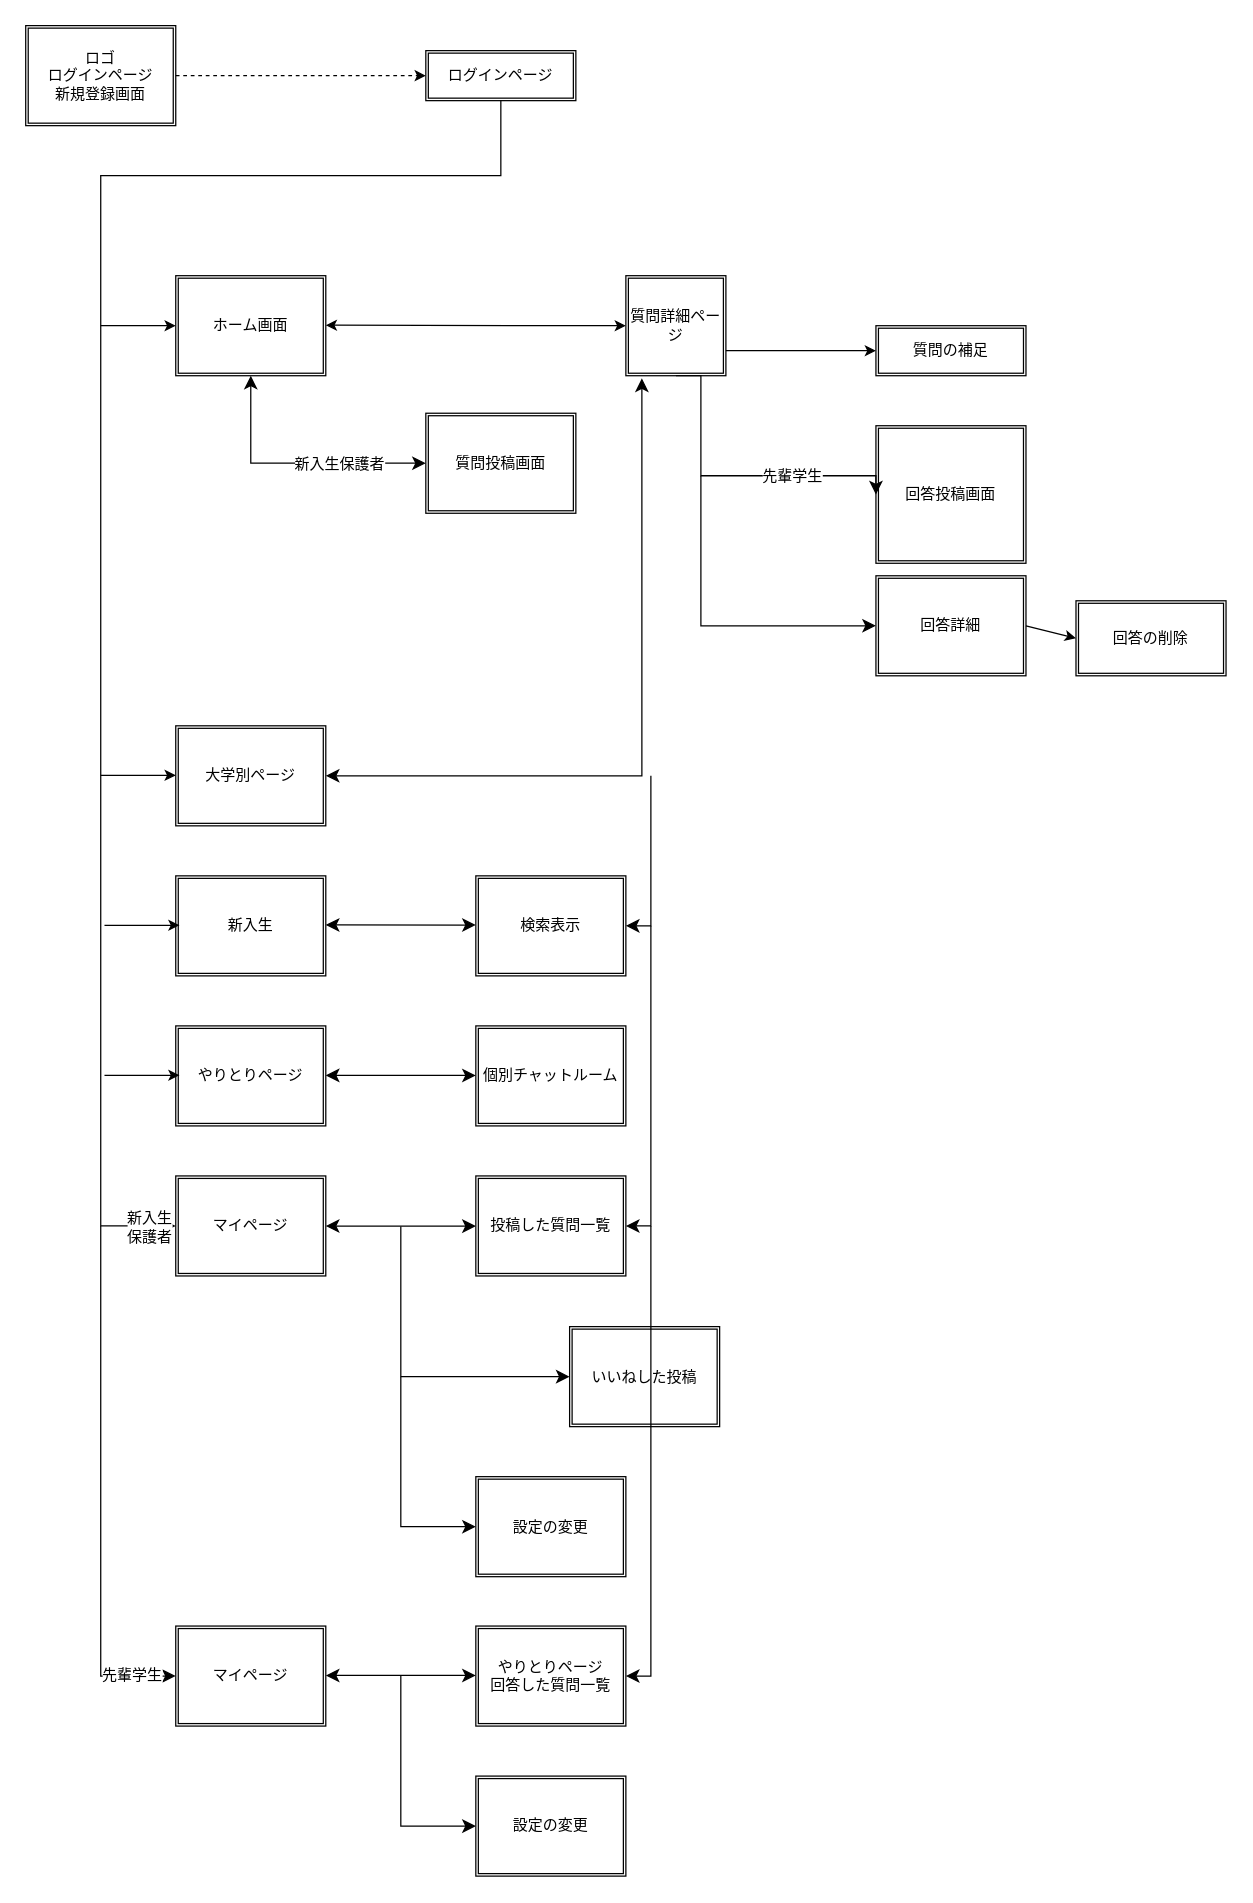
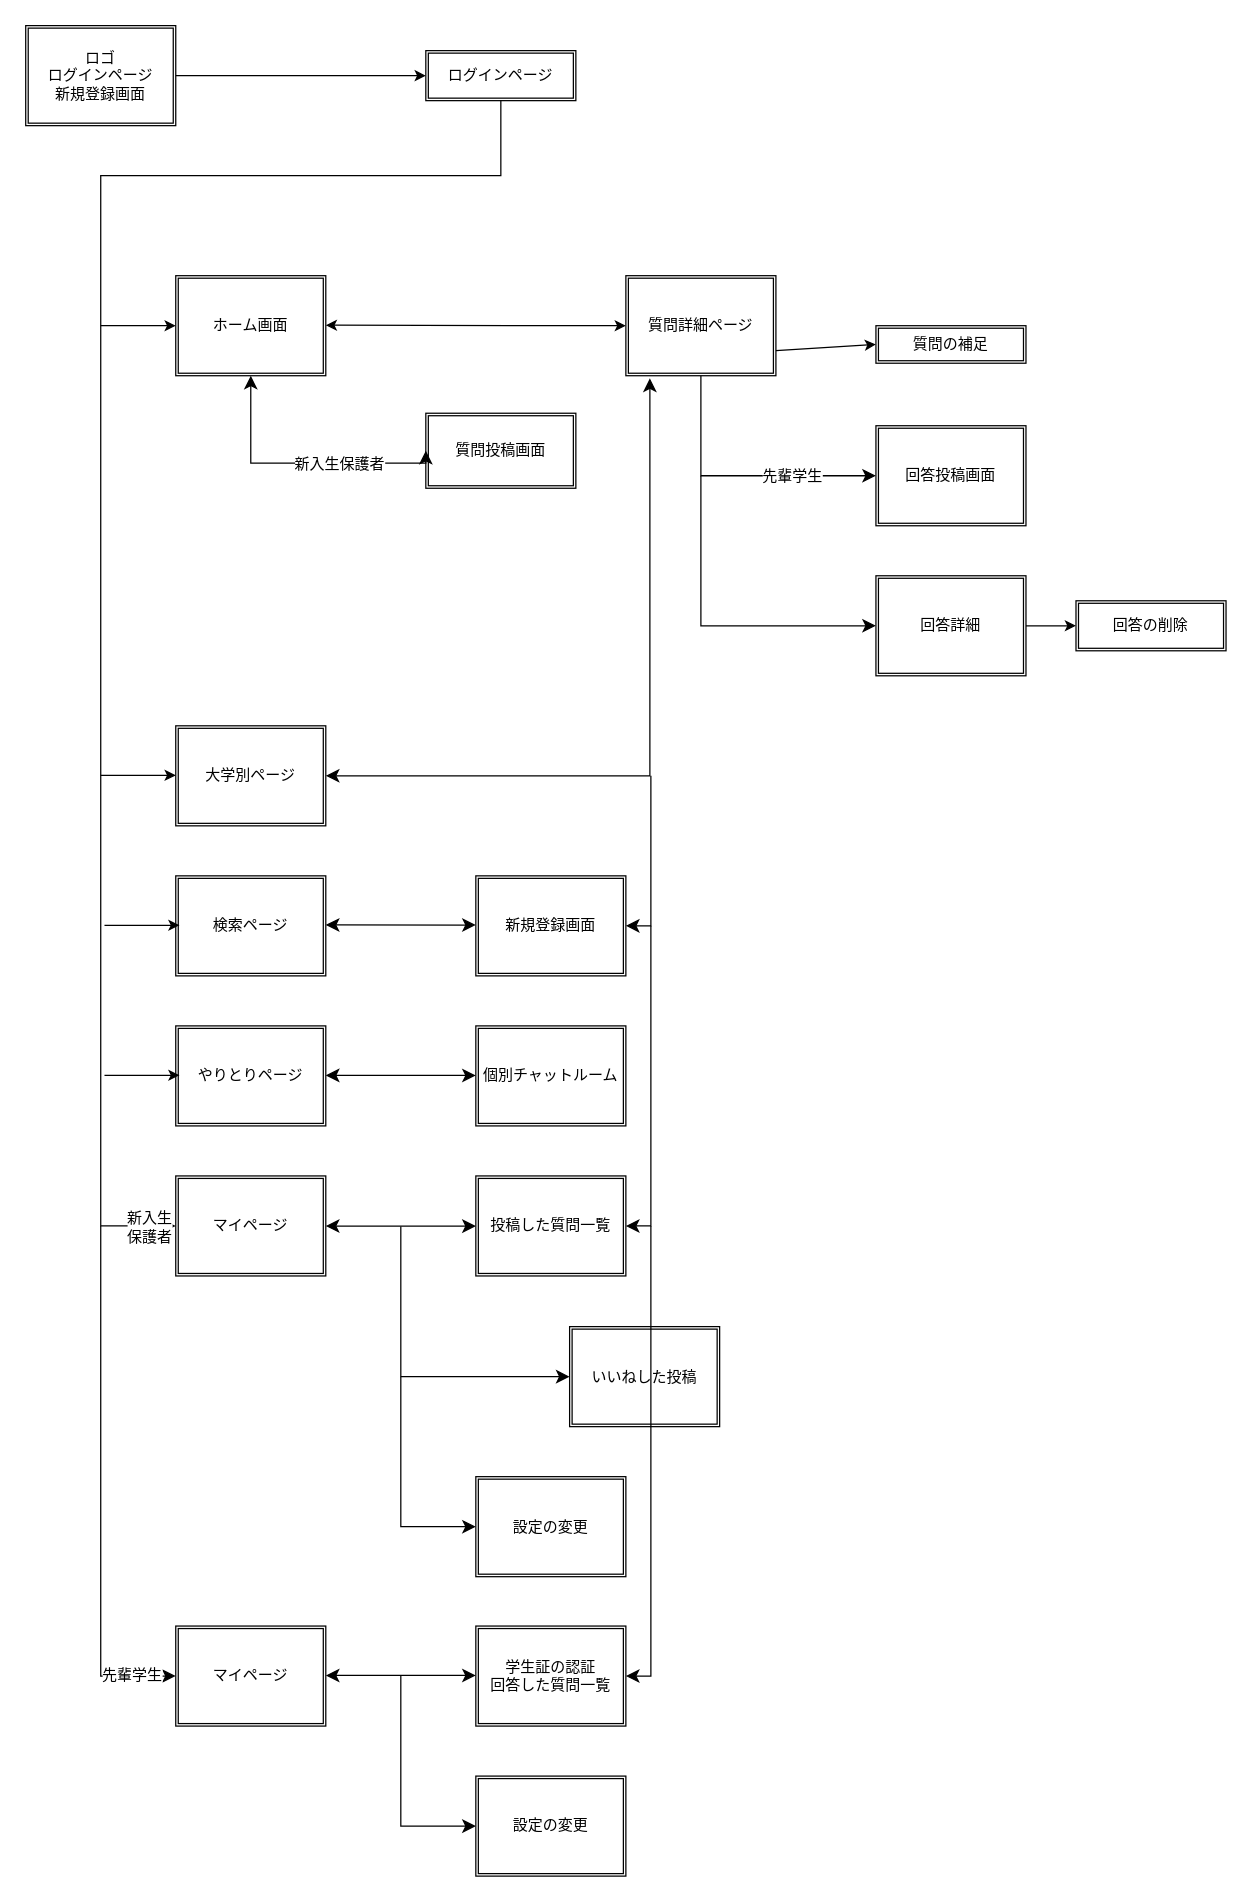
(297, 76) -> (297, 76)
(676, 326) -> (701, 326)
(951, 351) -> (951, 344)
(501, 463) -> (501, 451)
(951, 494) -> (951, 476)
(1151, 638) -> (1151, 626)
(251, 926) -> (251, 926)
(551, 926) -> (551, 926)
(551, 1676) -> (551, 1676)
